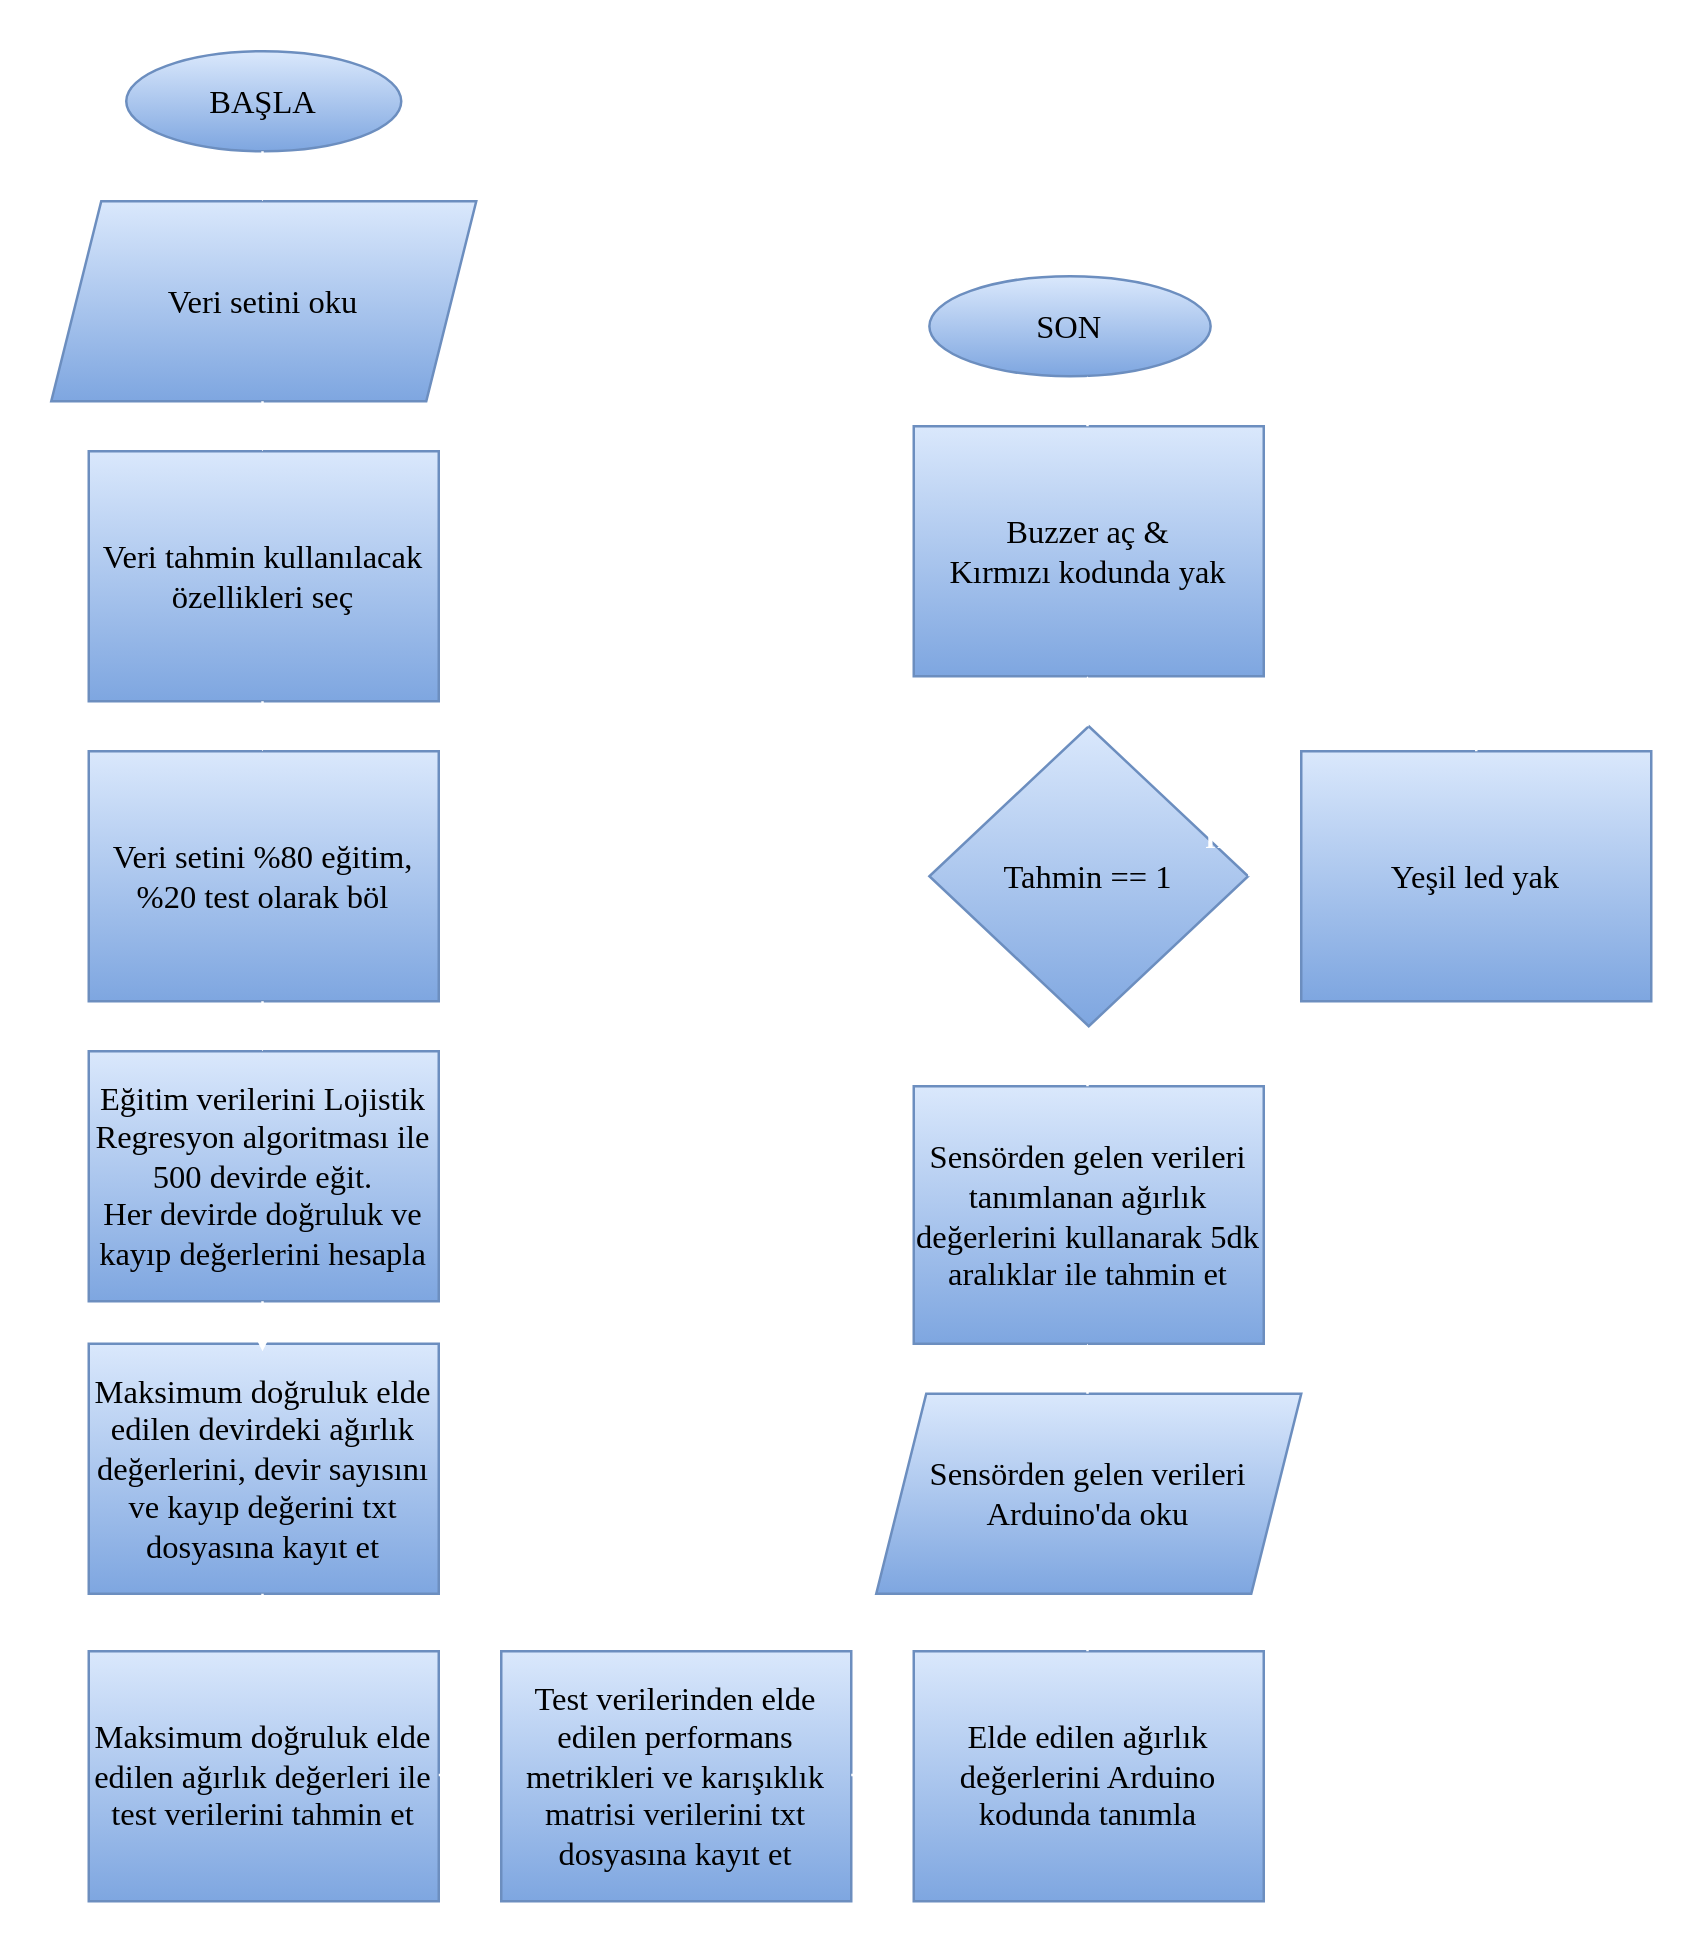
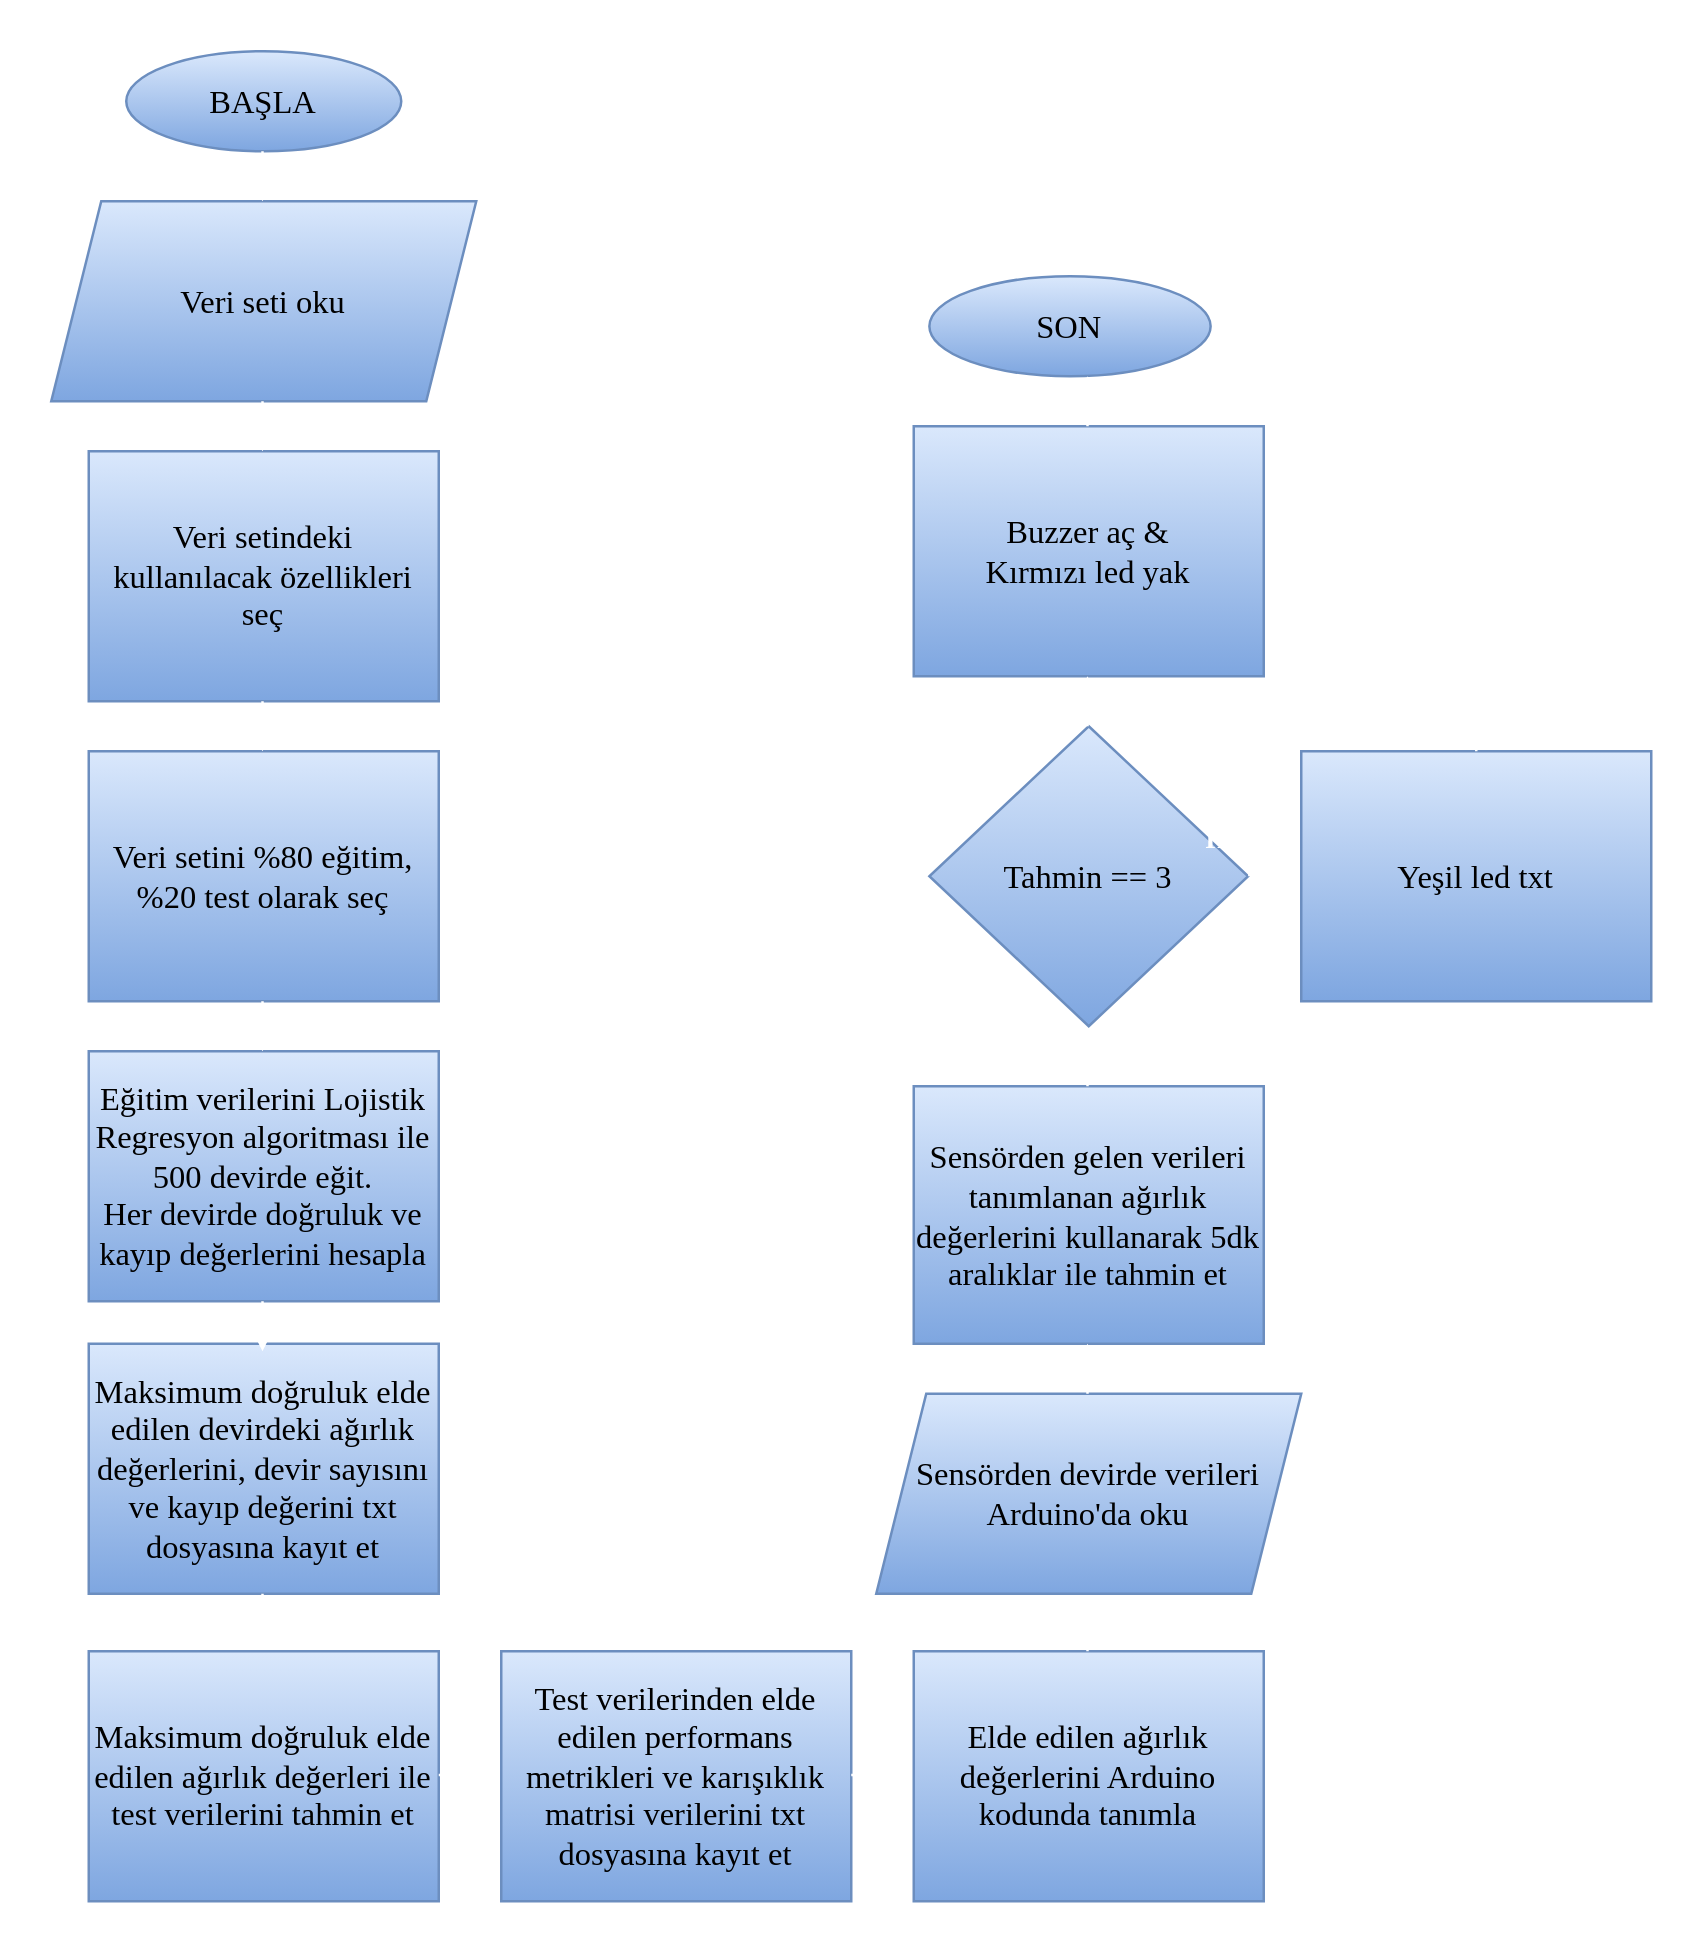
(264, 301) -> (264, 301)
(1089, 551) -> (1089, 551)
(264, 576) -> (264, 576)
(264, 876) -> (264, 876)
(1089, 876) -> (1089, 876)
(1476, 876) -> (1476, 876)
(1089, 1494) -> (1089, 1494)
